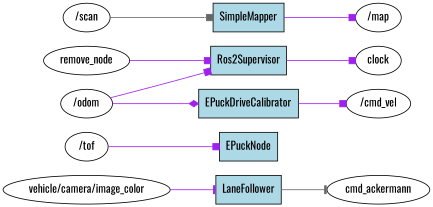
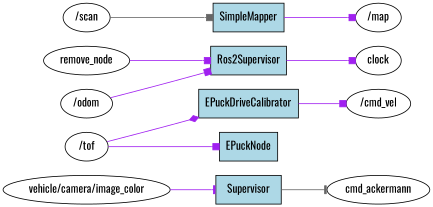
(151, 104) -> (148, 131)
(249, 190) -> (249, 190)
